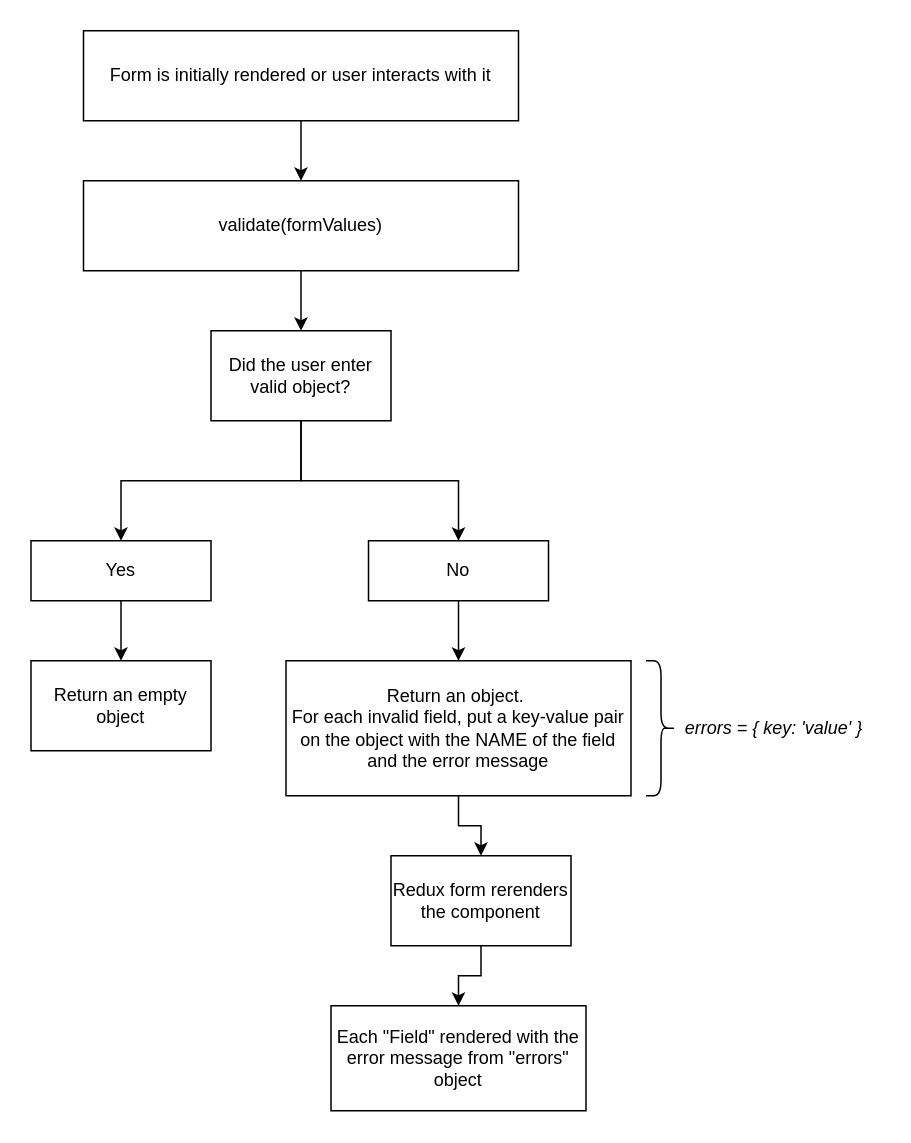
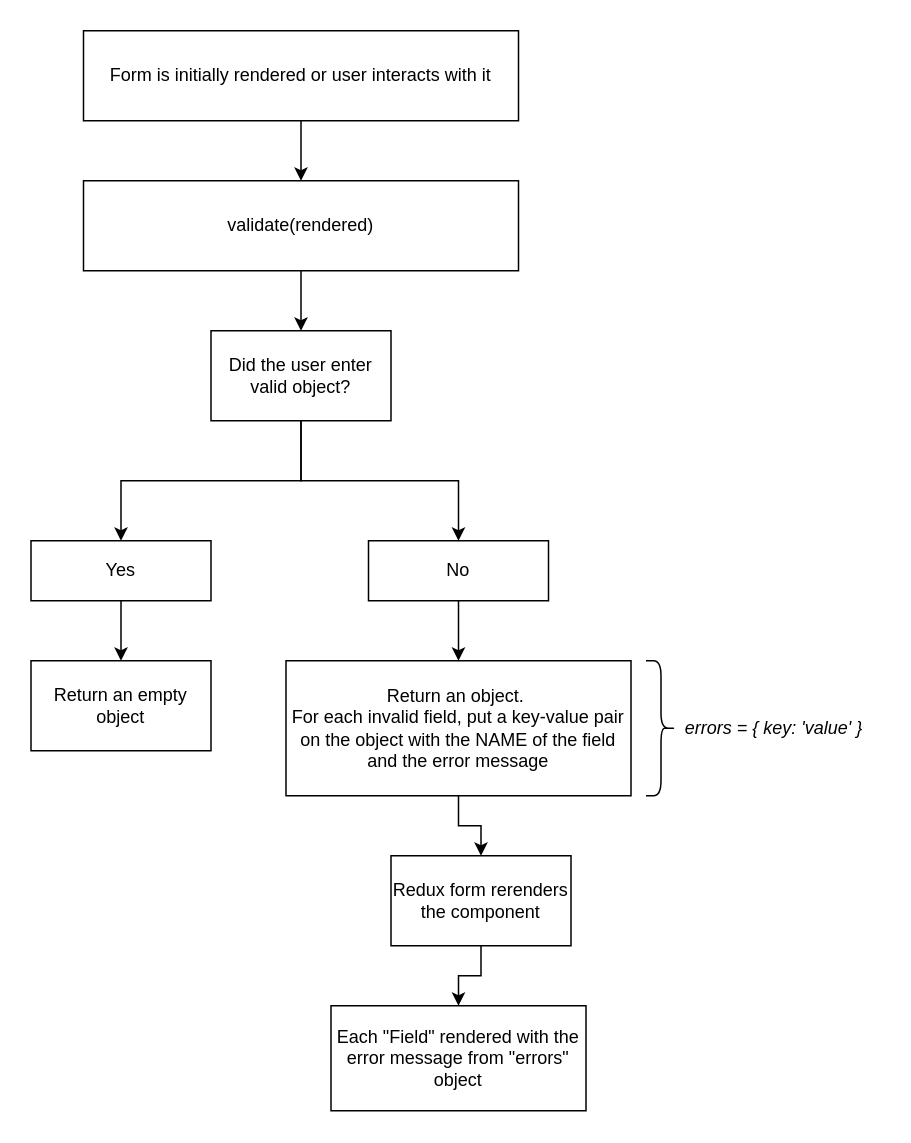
(301, 226) -> (301, 226)
